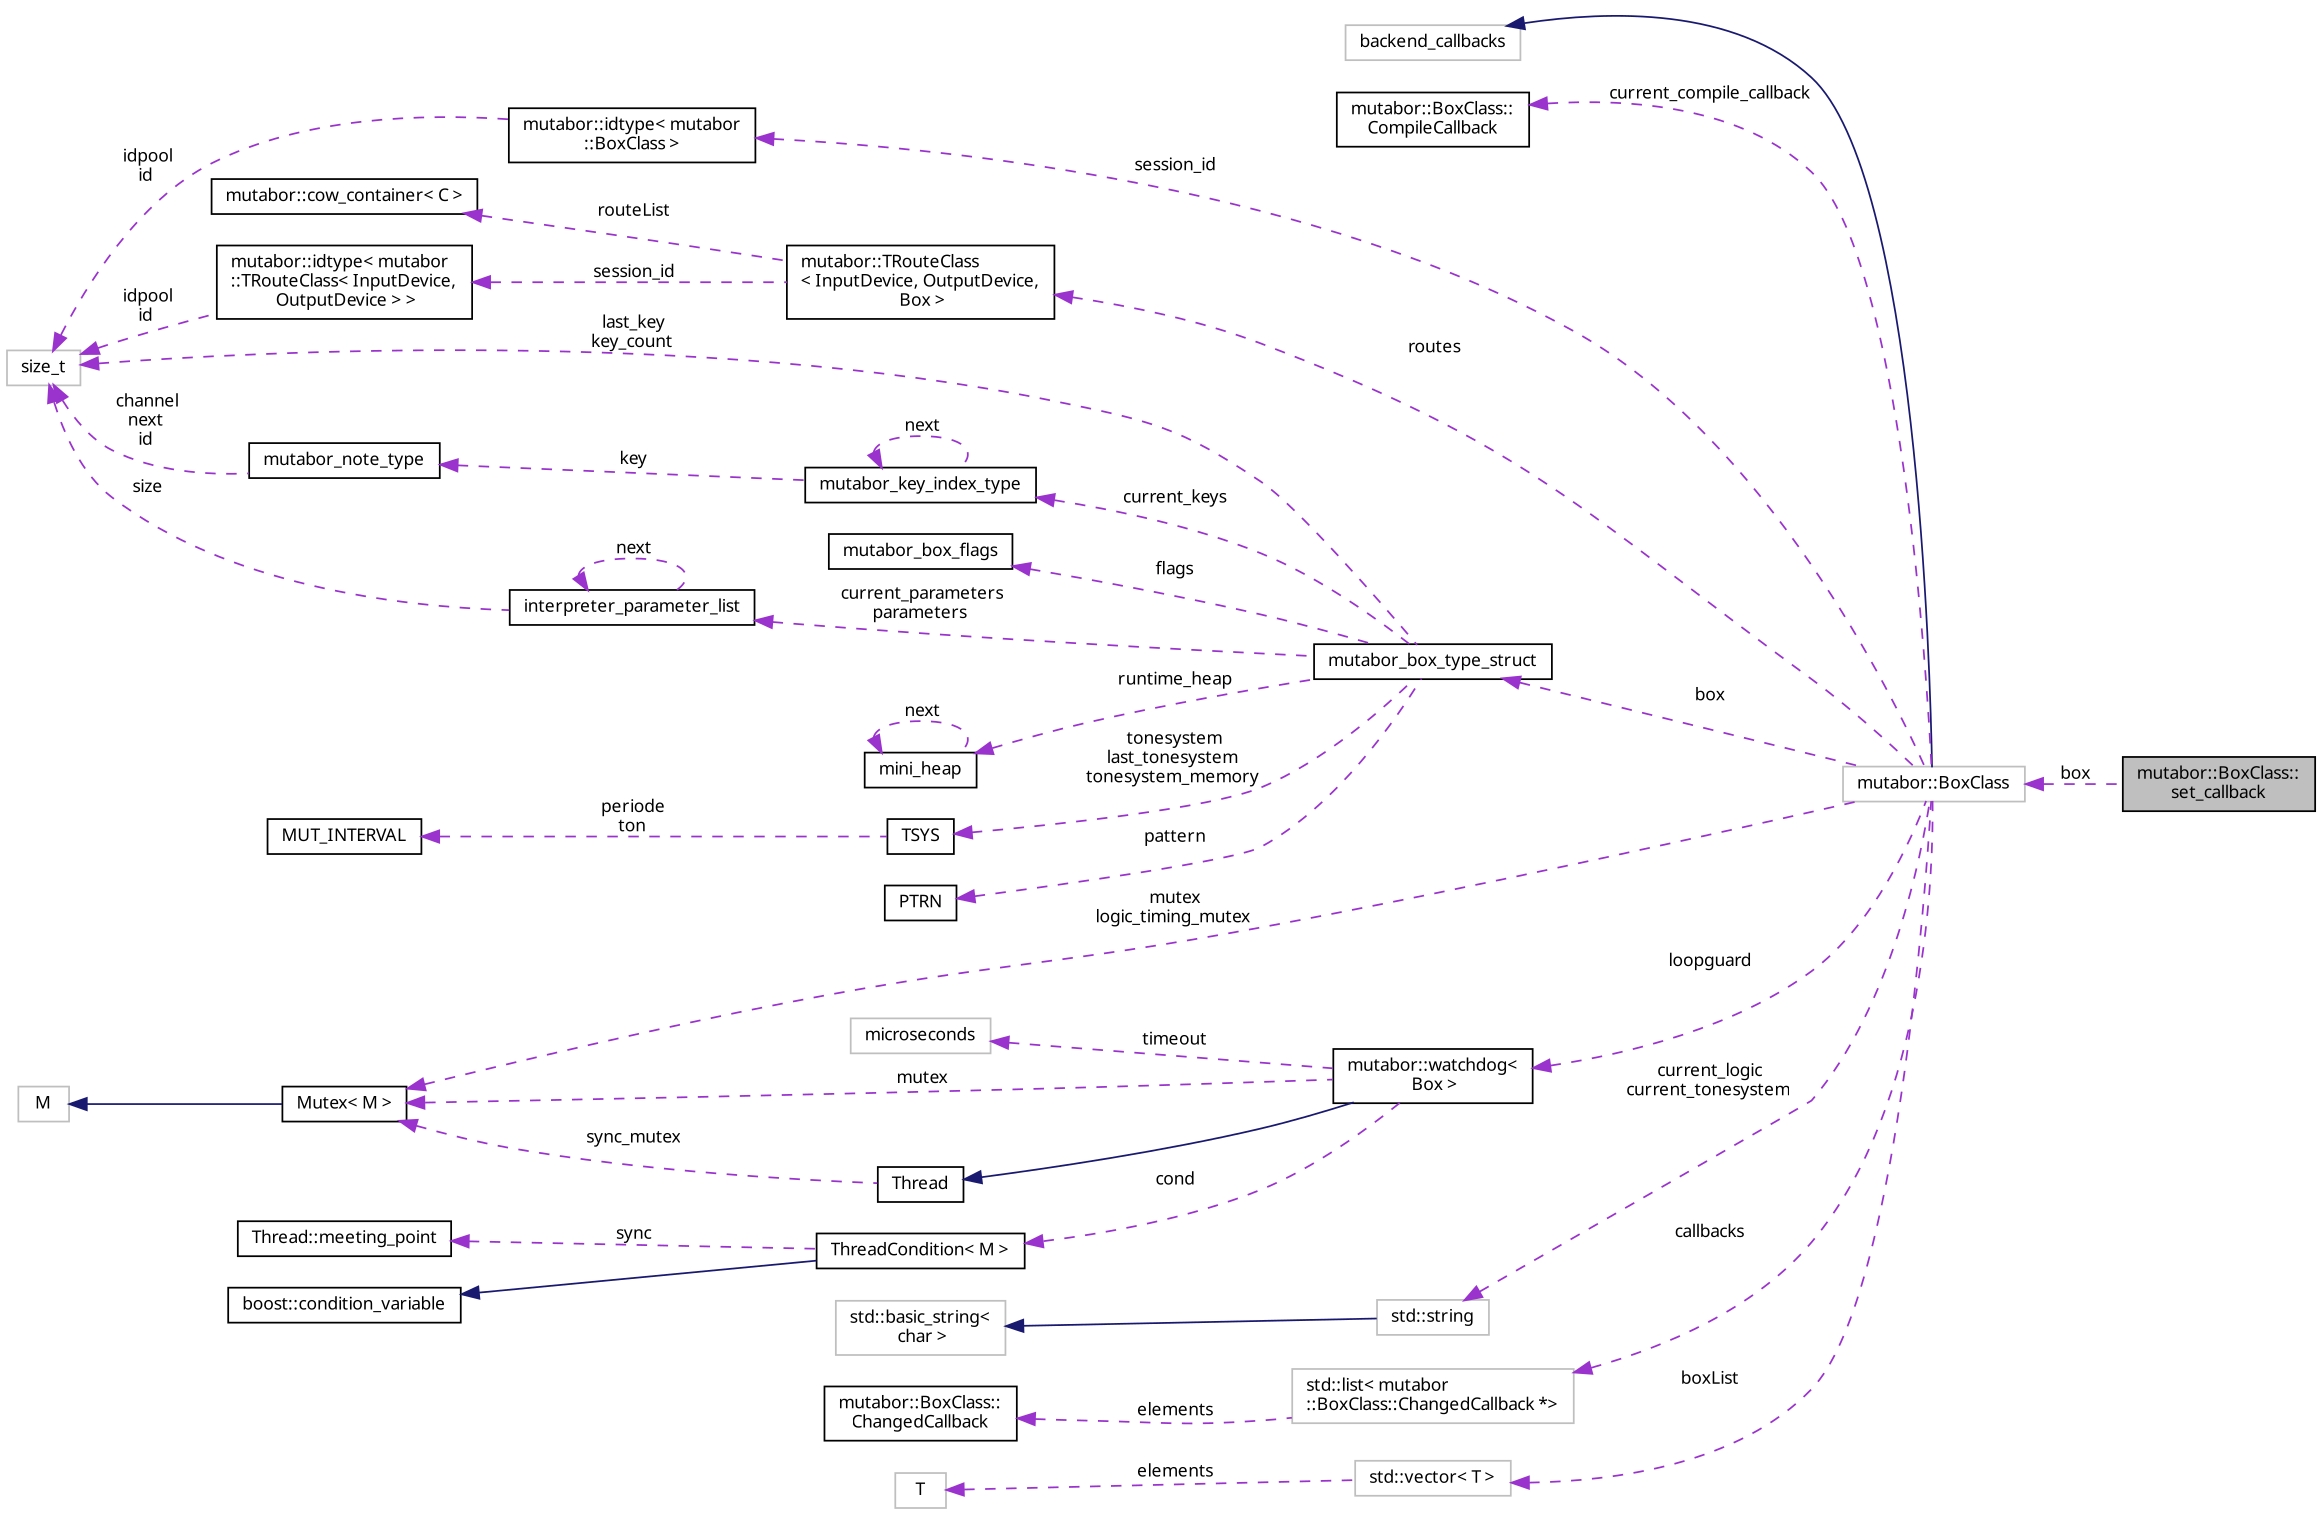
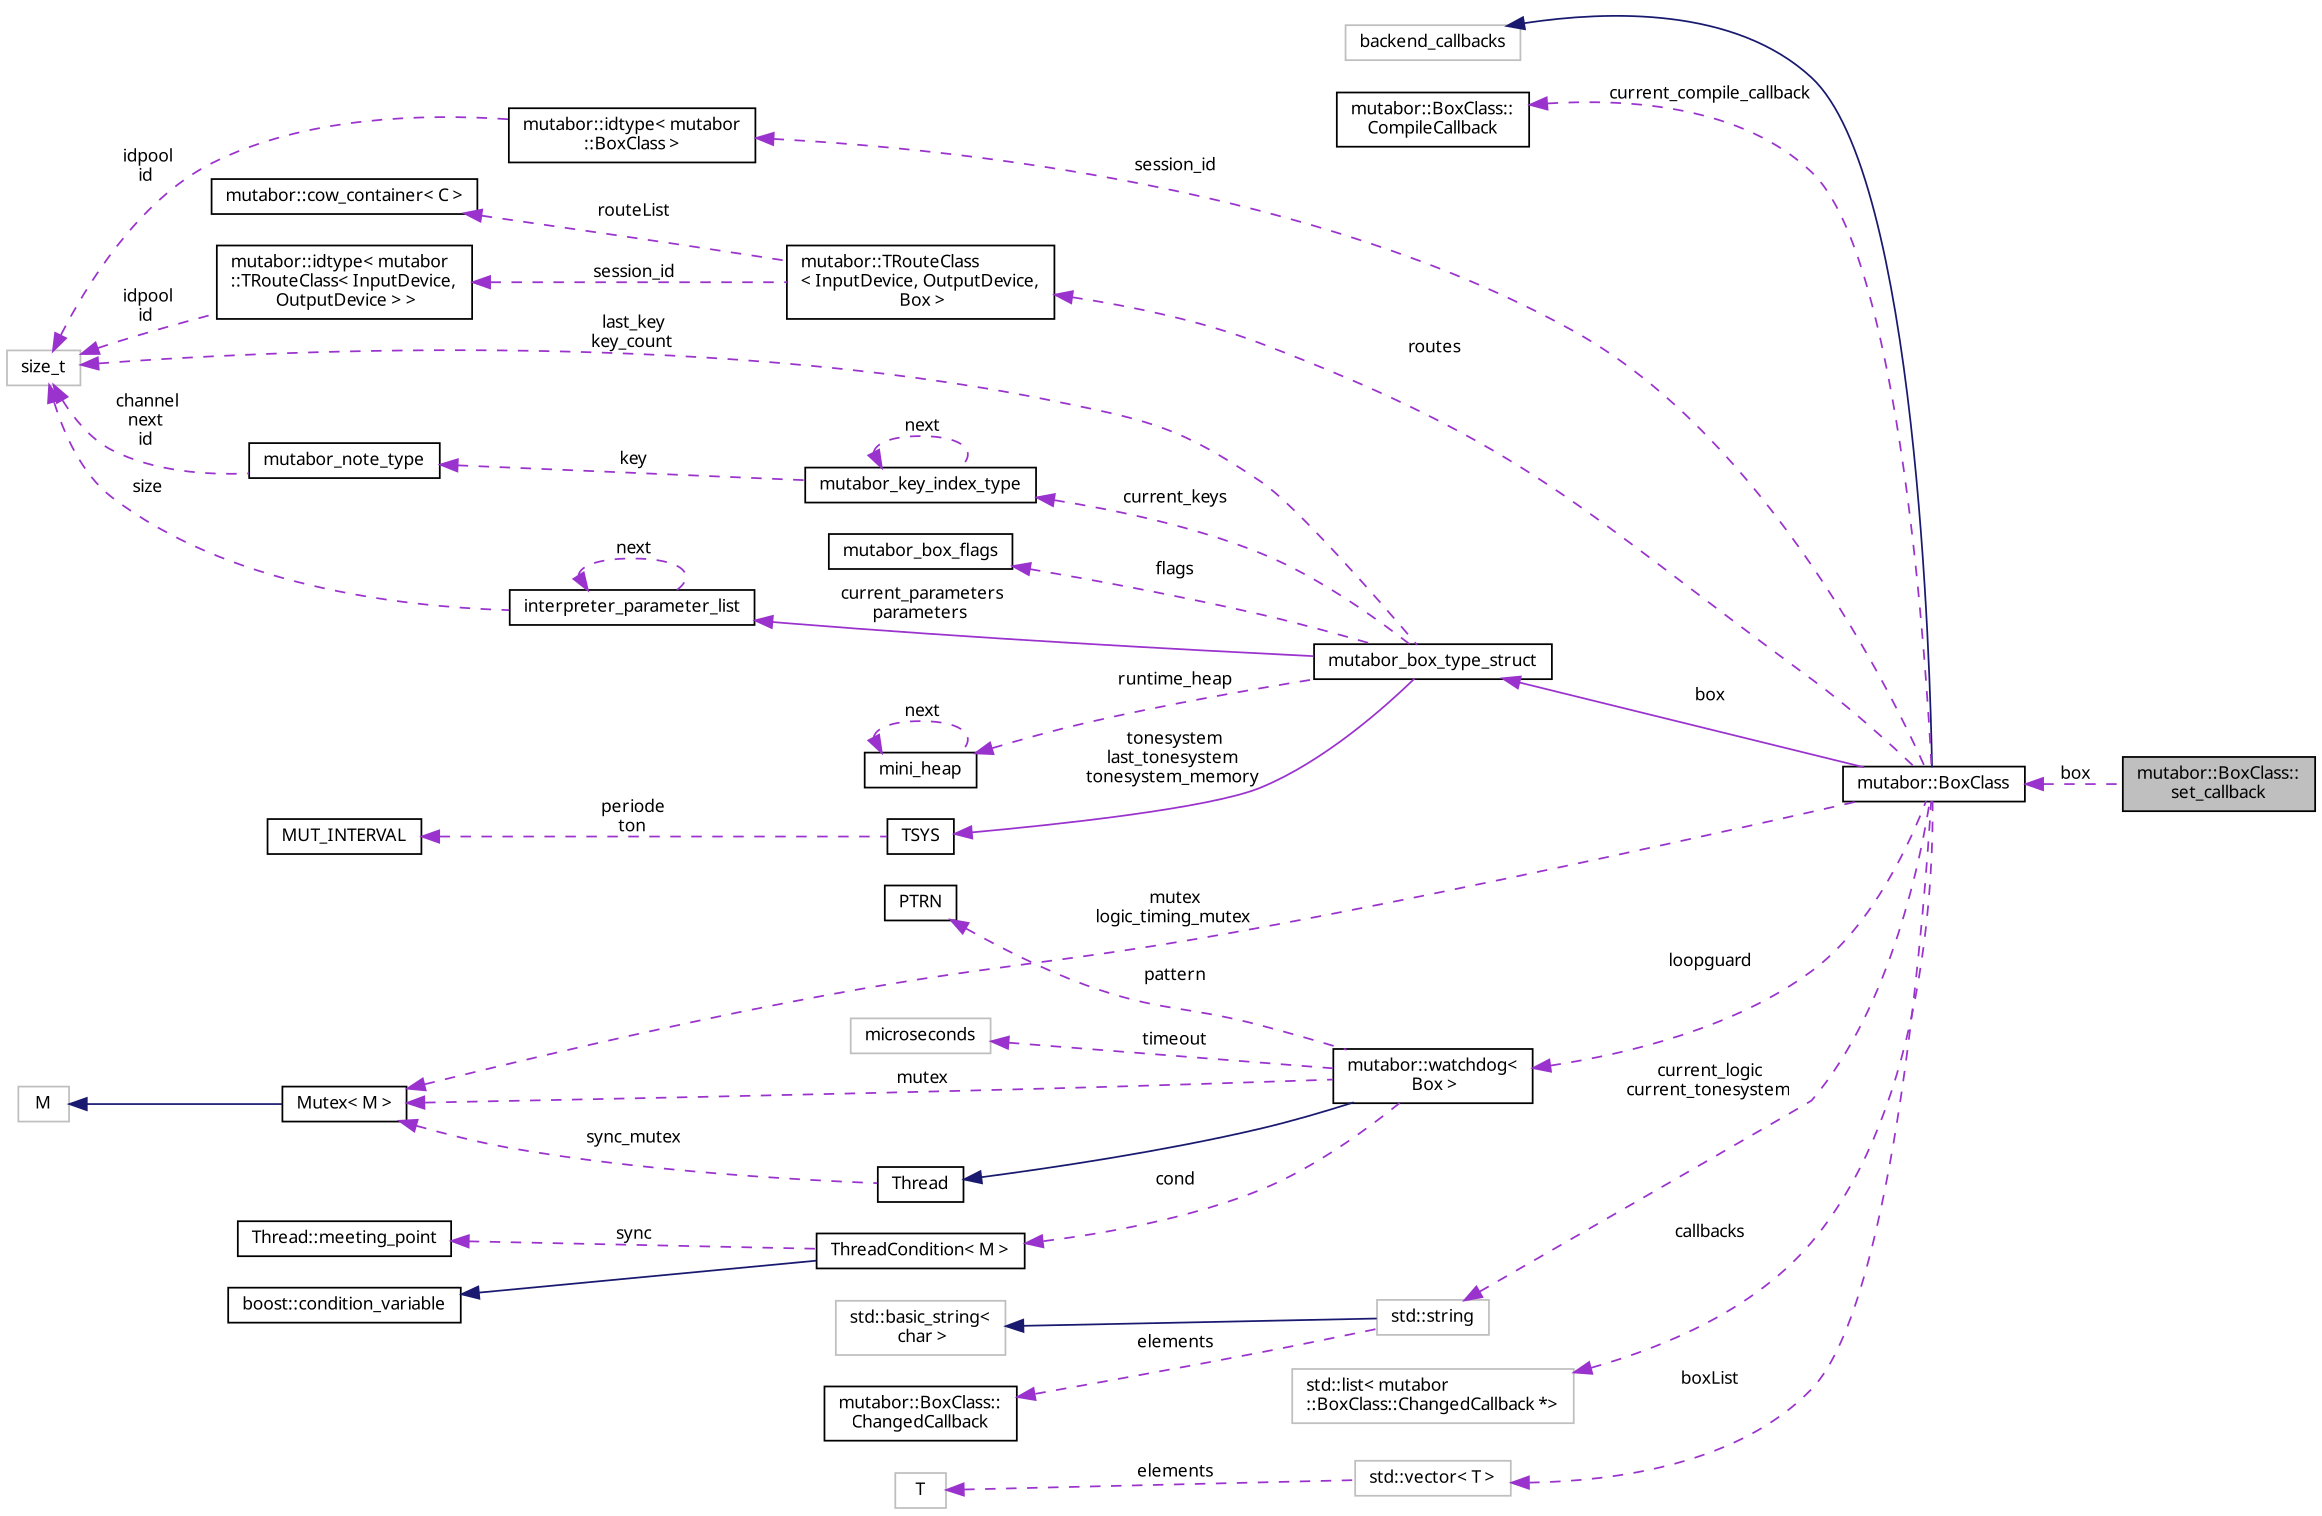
(1043, 641) -> (1043, 641)
(1692, 725) -> (1692, 725)
(1934, 784) -> (1934, 784)
(1211, 801) -> (1211, 801)
(1234, 855) -> (1151, 1004)
(1164, 1423) -> (1206, 1363)
